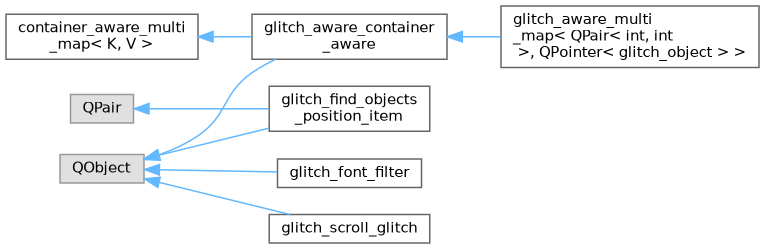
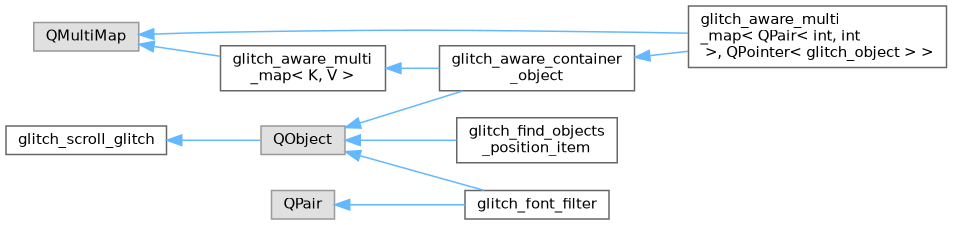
none -> (86, 37)
(102, 37) -> (303, 68)
(350, 37) -> (537, 68)
(209, 109) -> (407, 205)
(224, 198) -> (221, 140)
